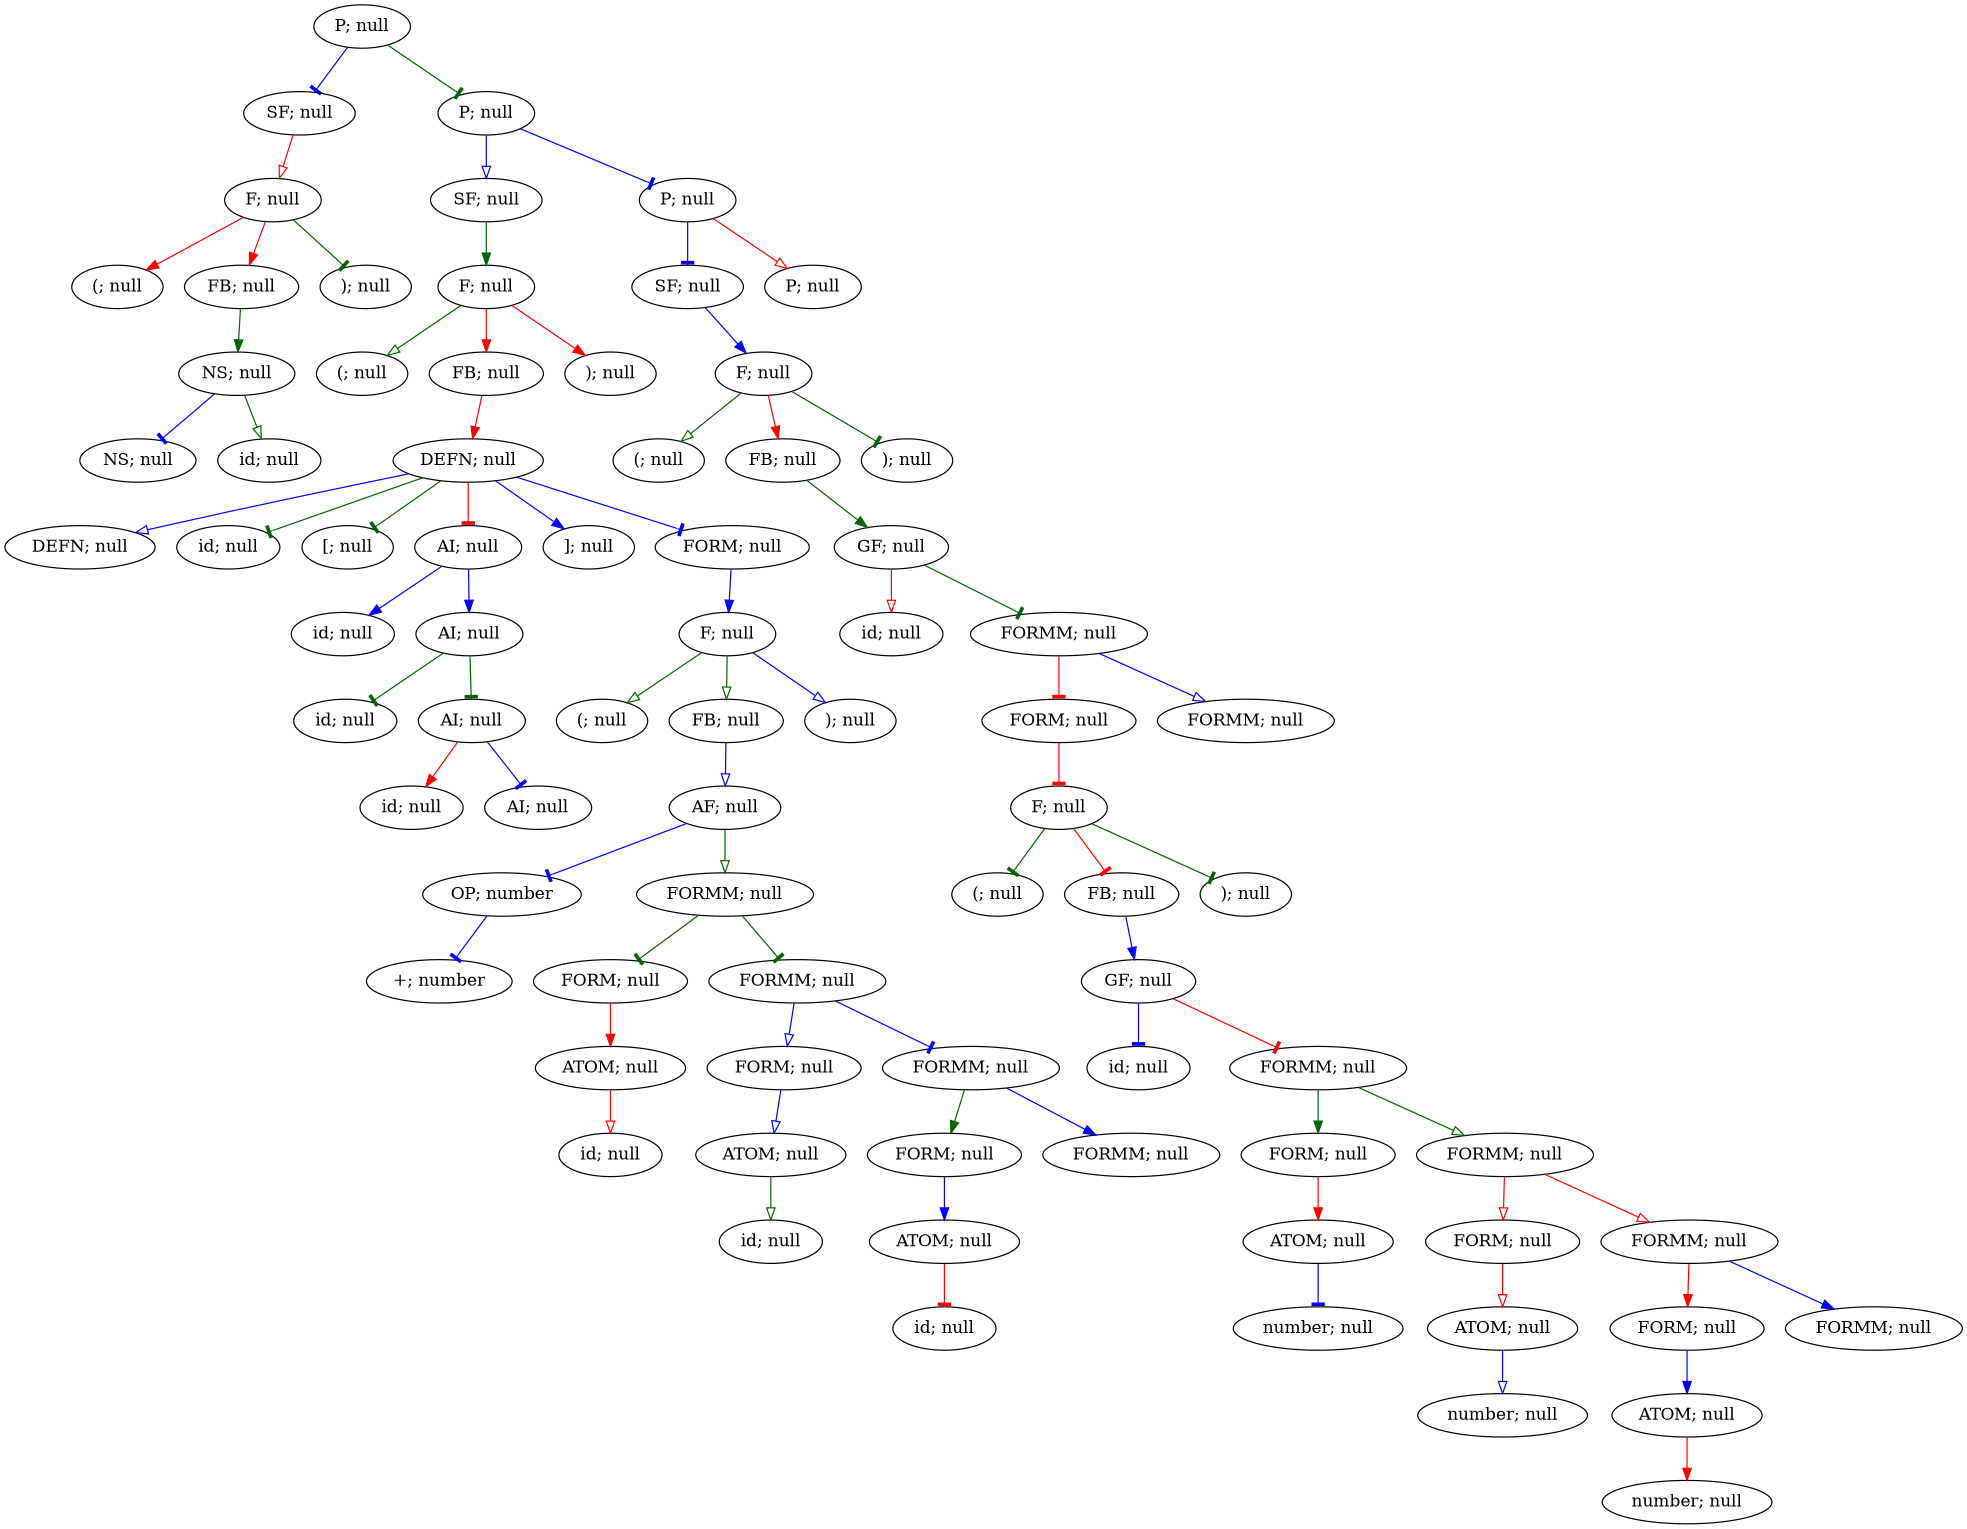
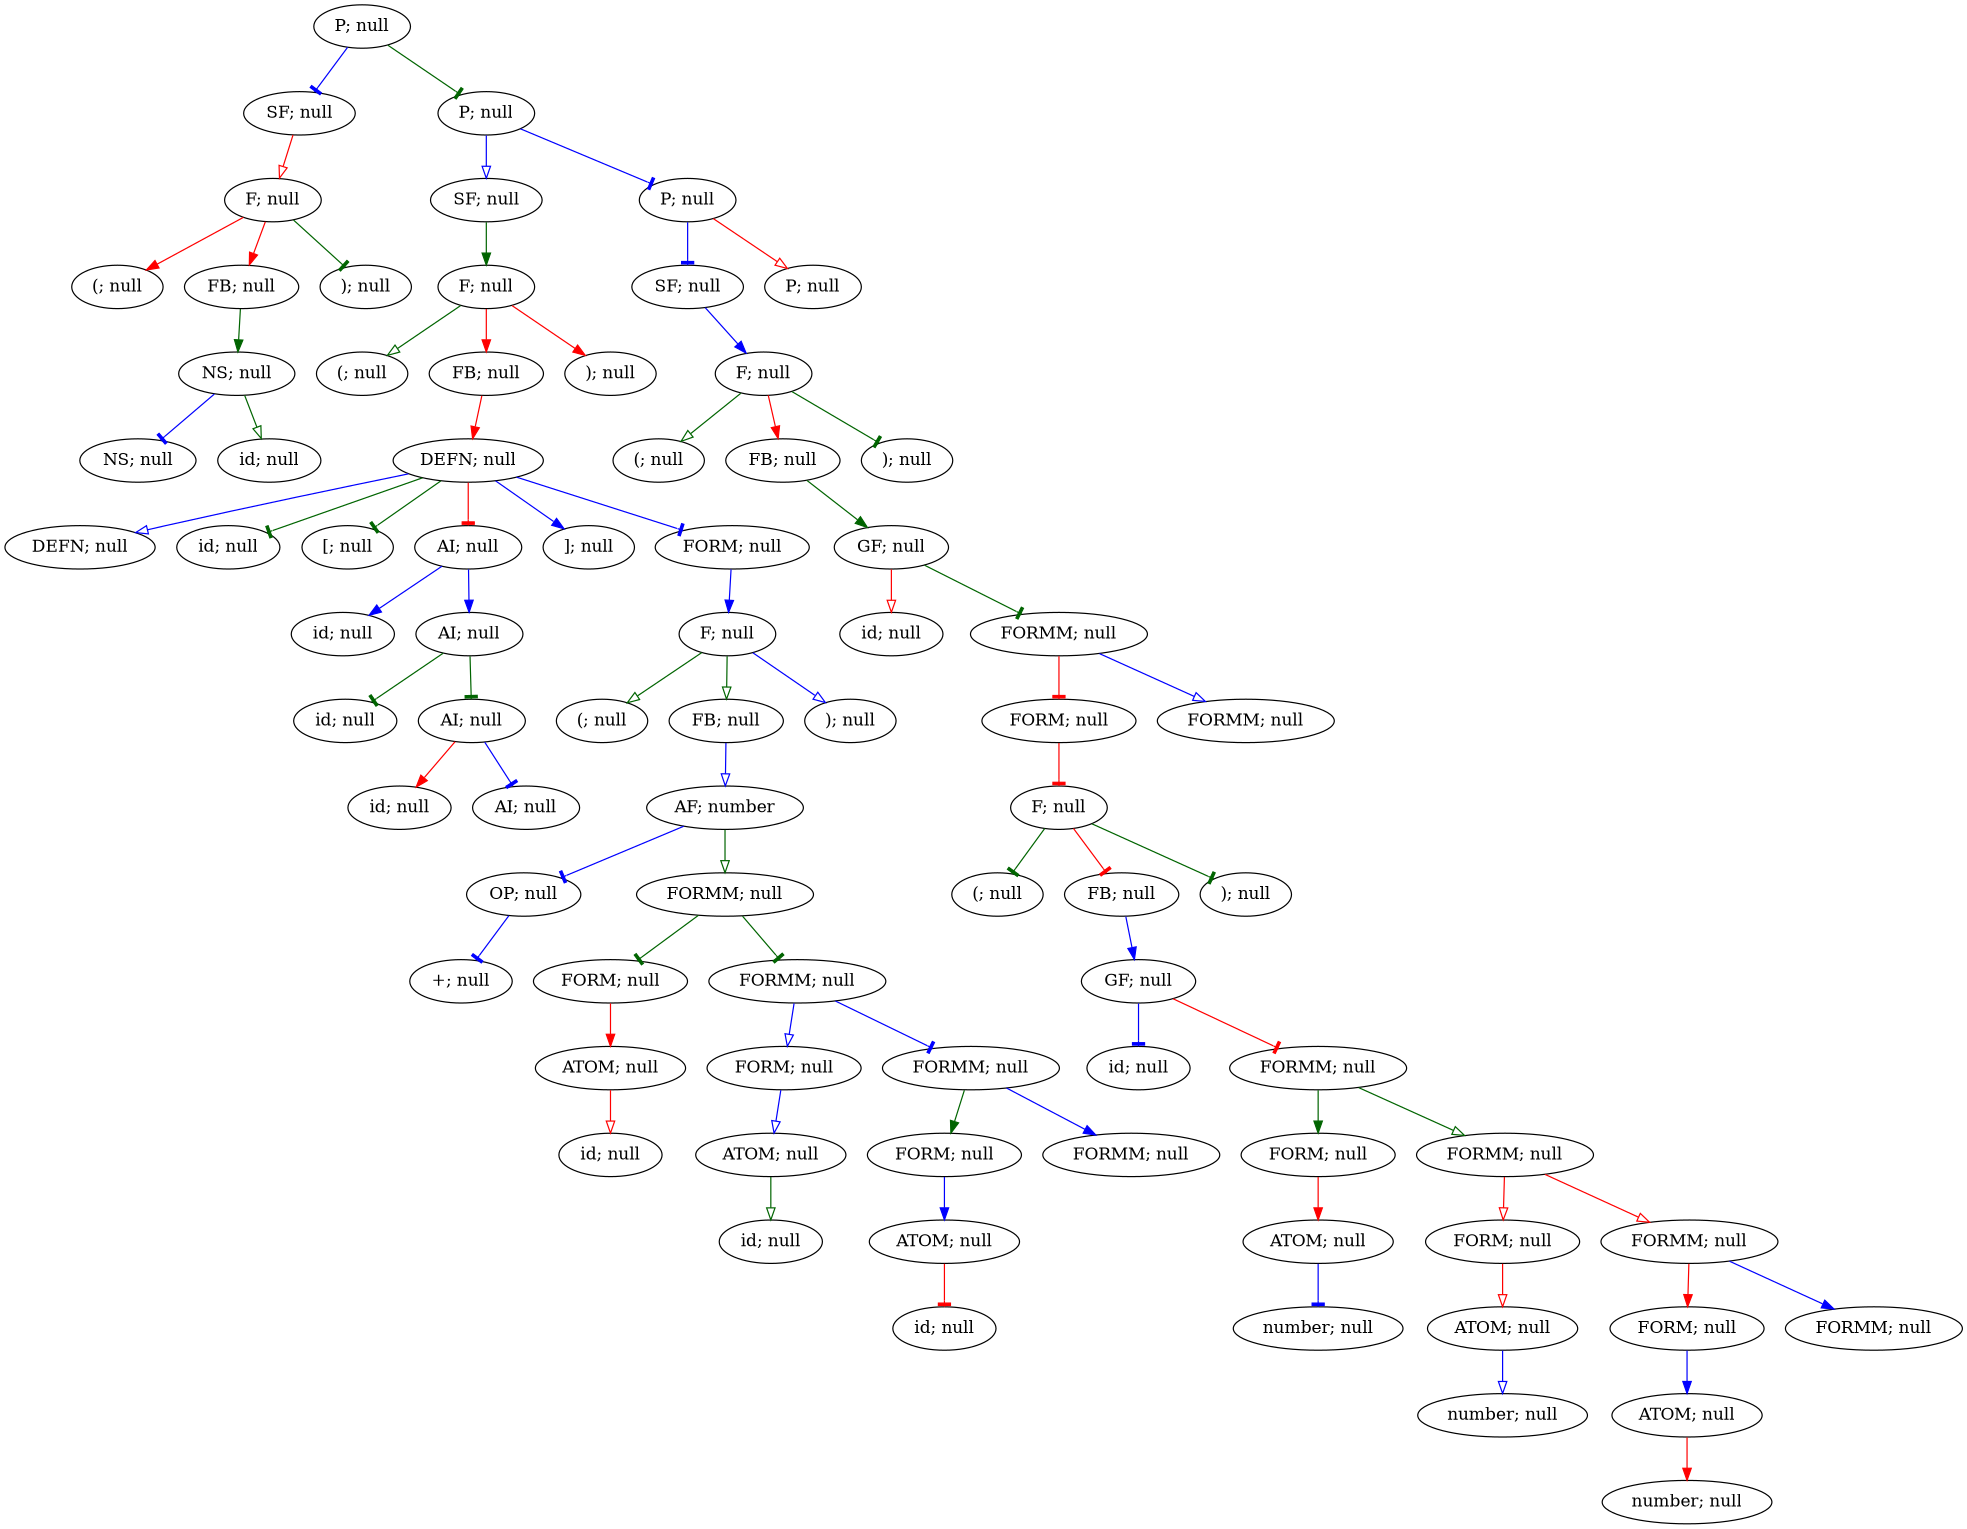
(725, 808) -> (725, 808)
(502, 895) -> (524, 895)
(439, 981) -> (461, 981)
